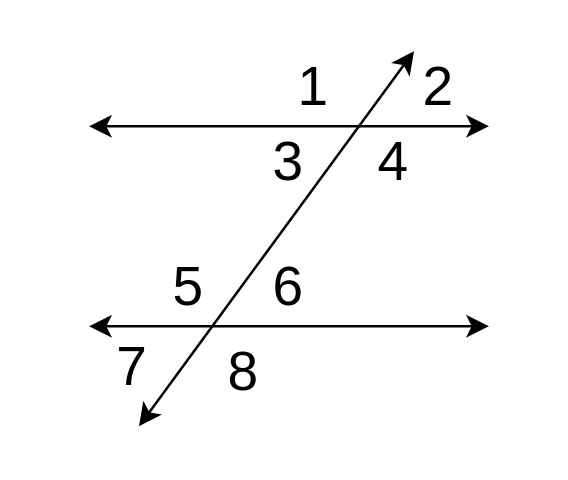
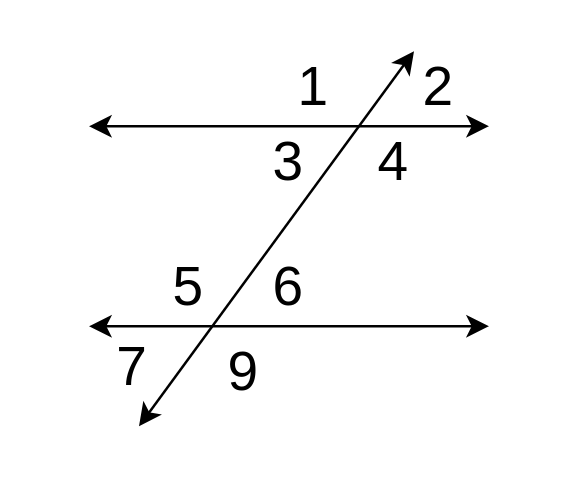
(244, 374) -> (244, 374)
